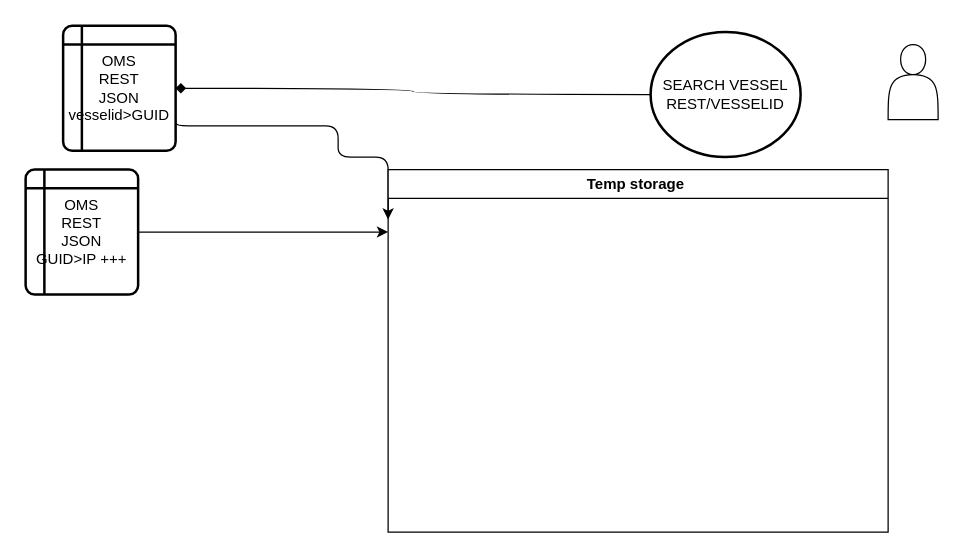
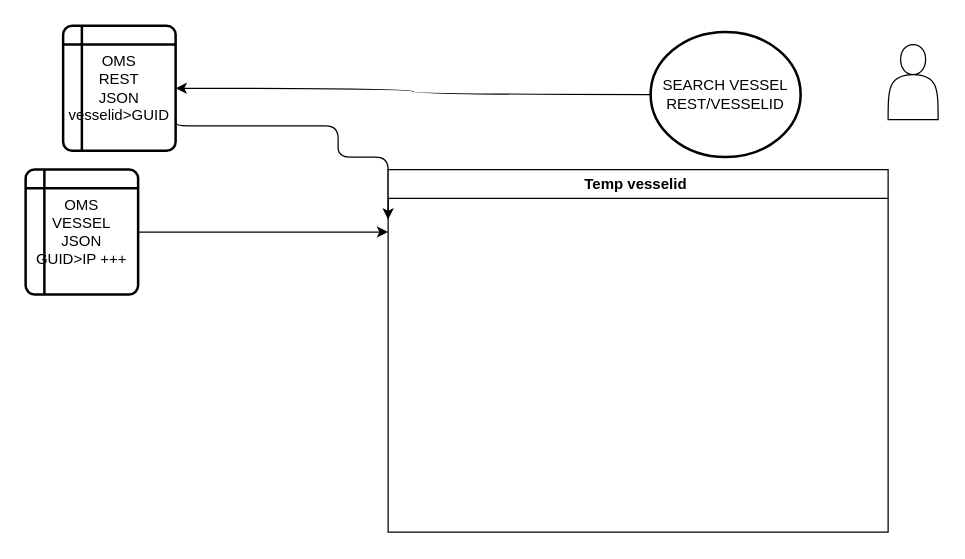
(186, 88) -> (185, 88)
(638, 184) -> (638, 184)
(82, 232) -> (82, 232)
